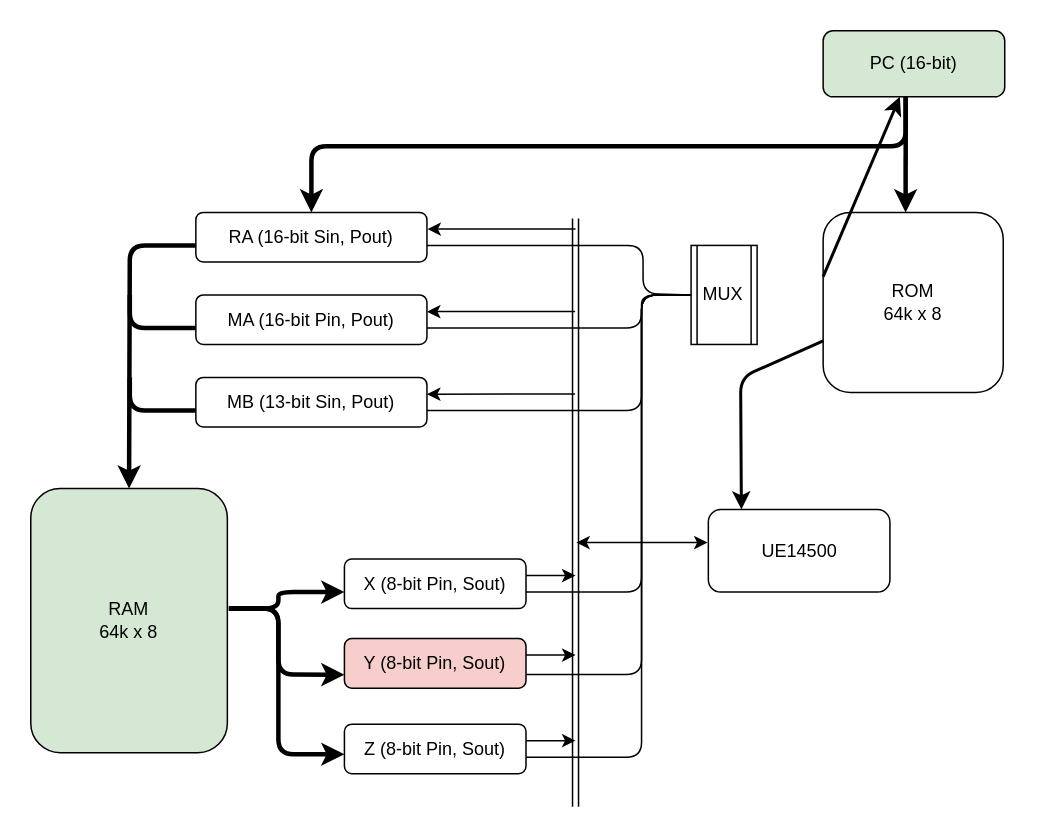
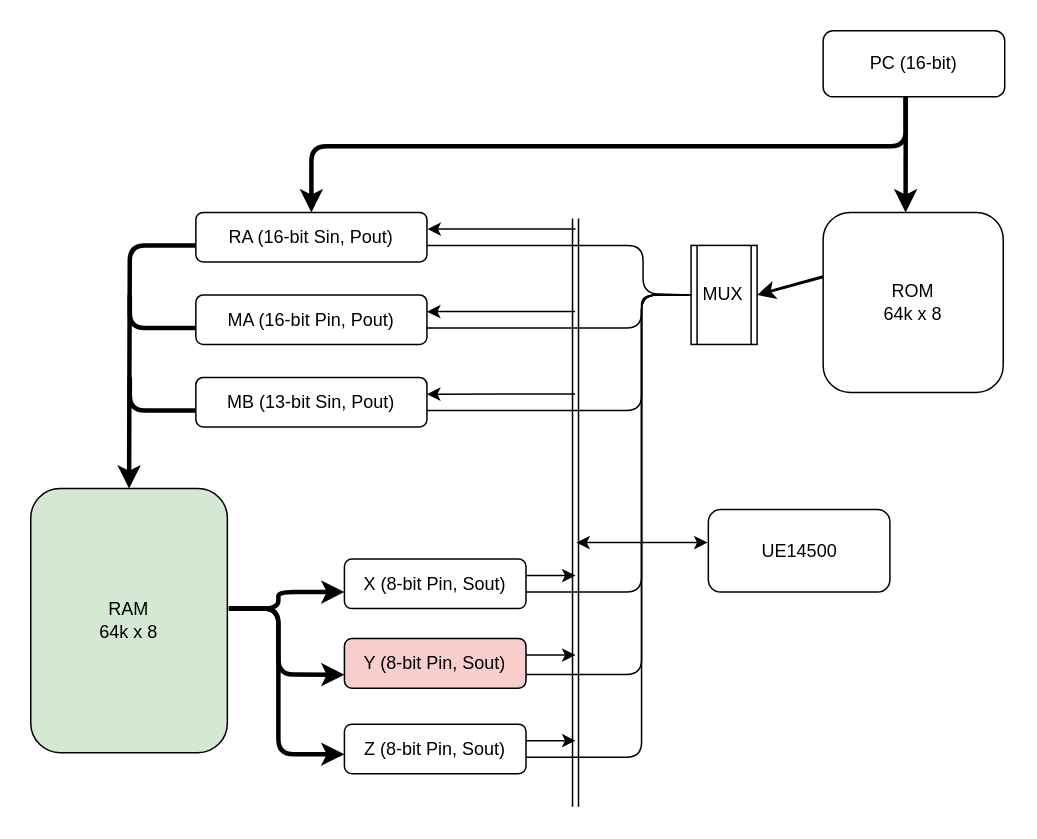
(914, 64) -> (914, 64)
(858, 193) -> (796, 284)
(740, 396) -> none
